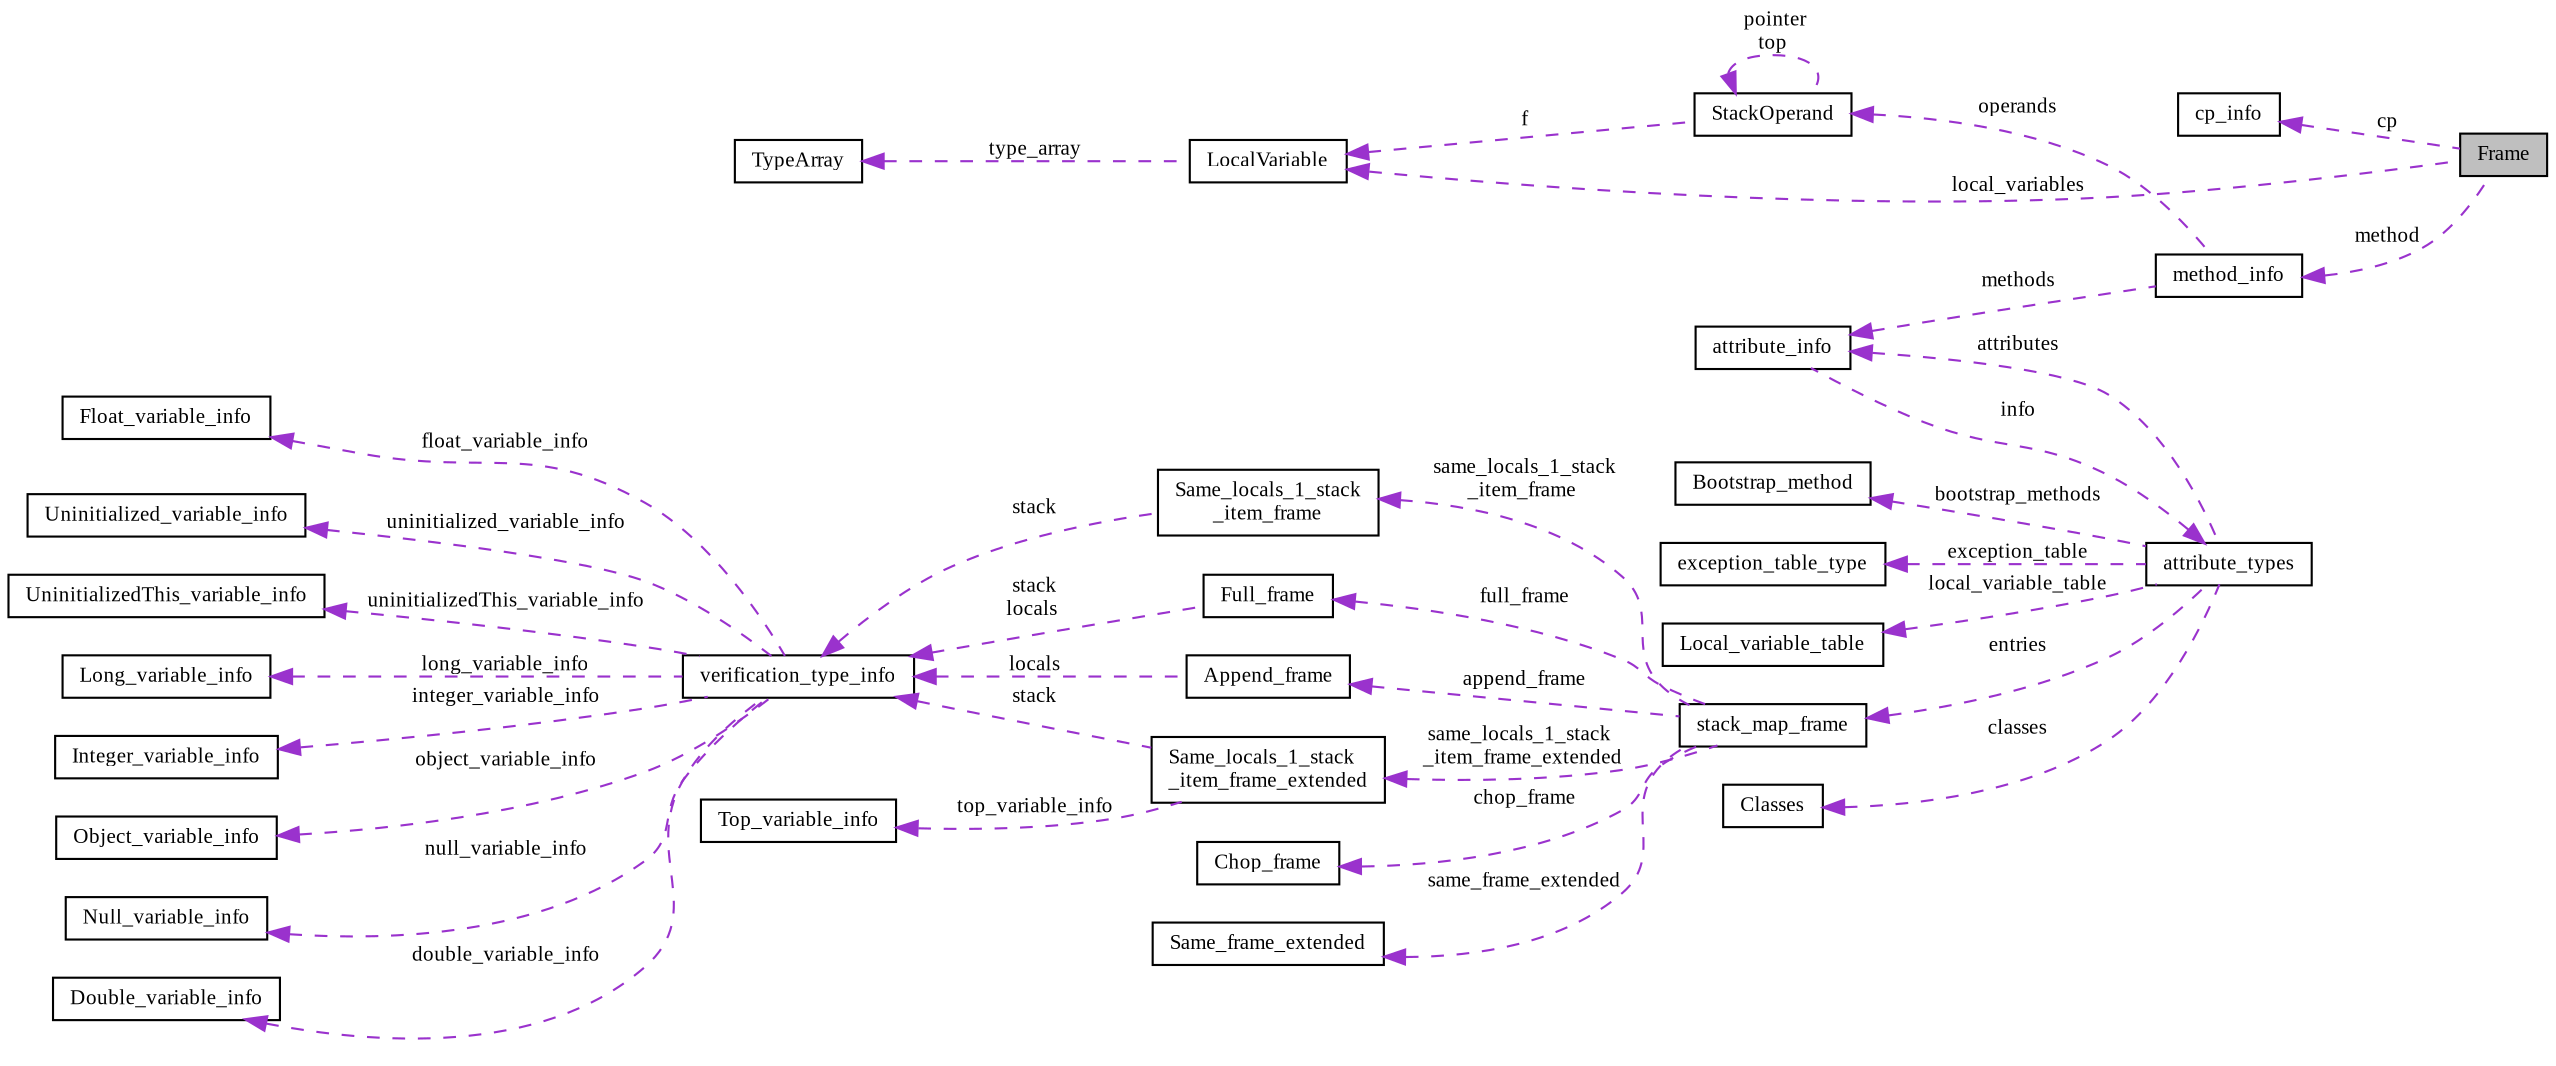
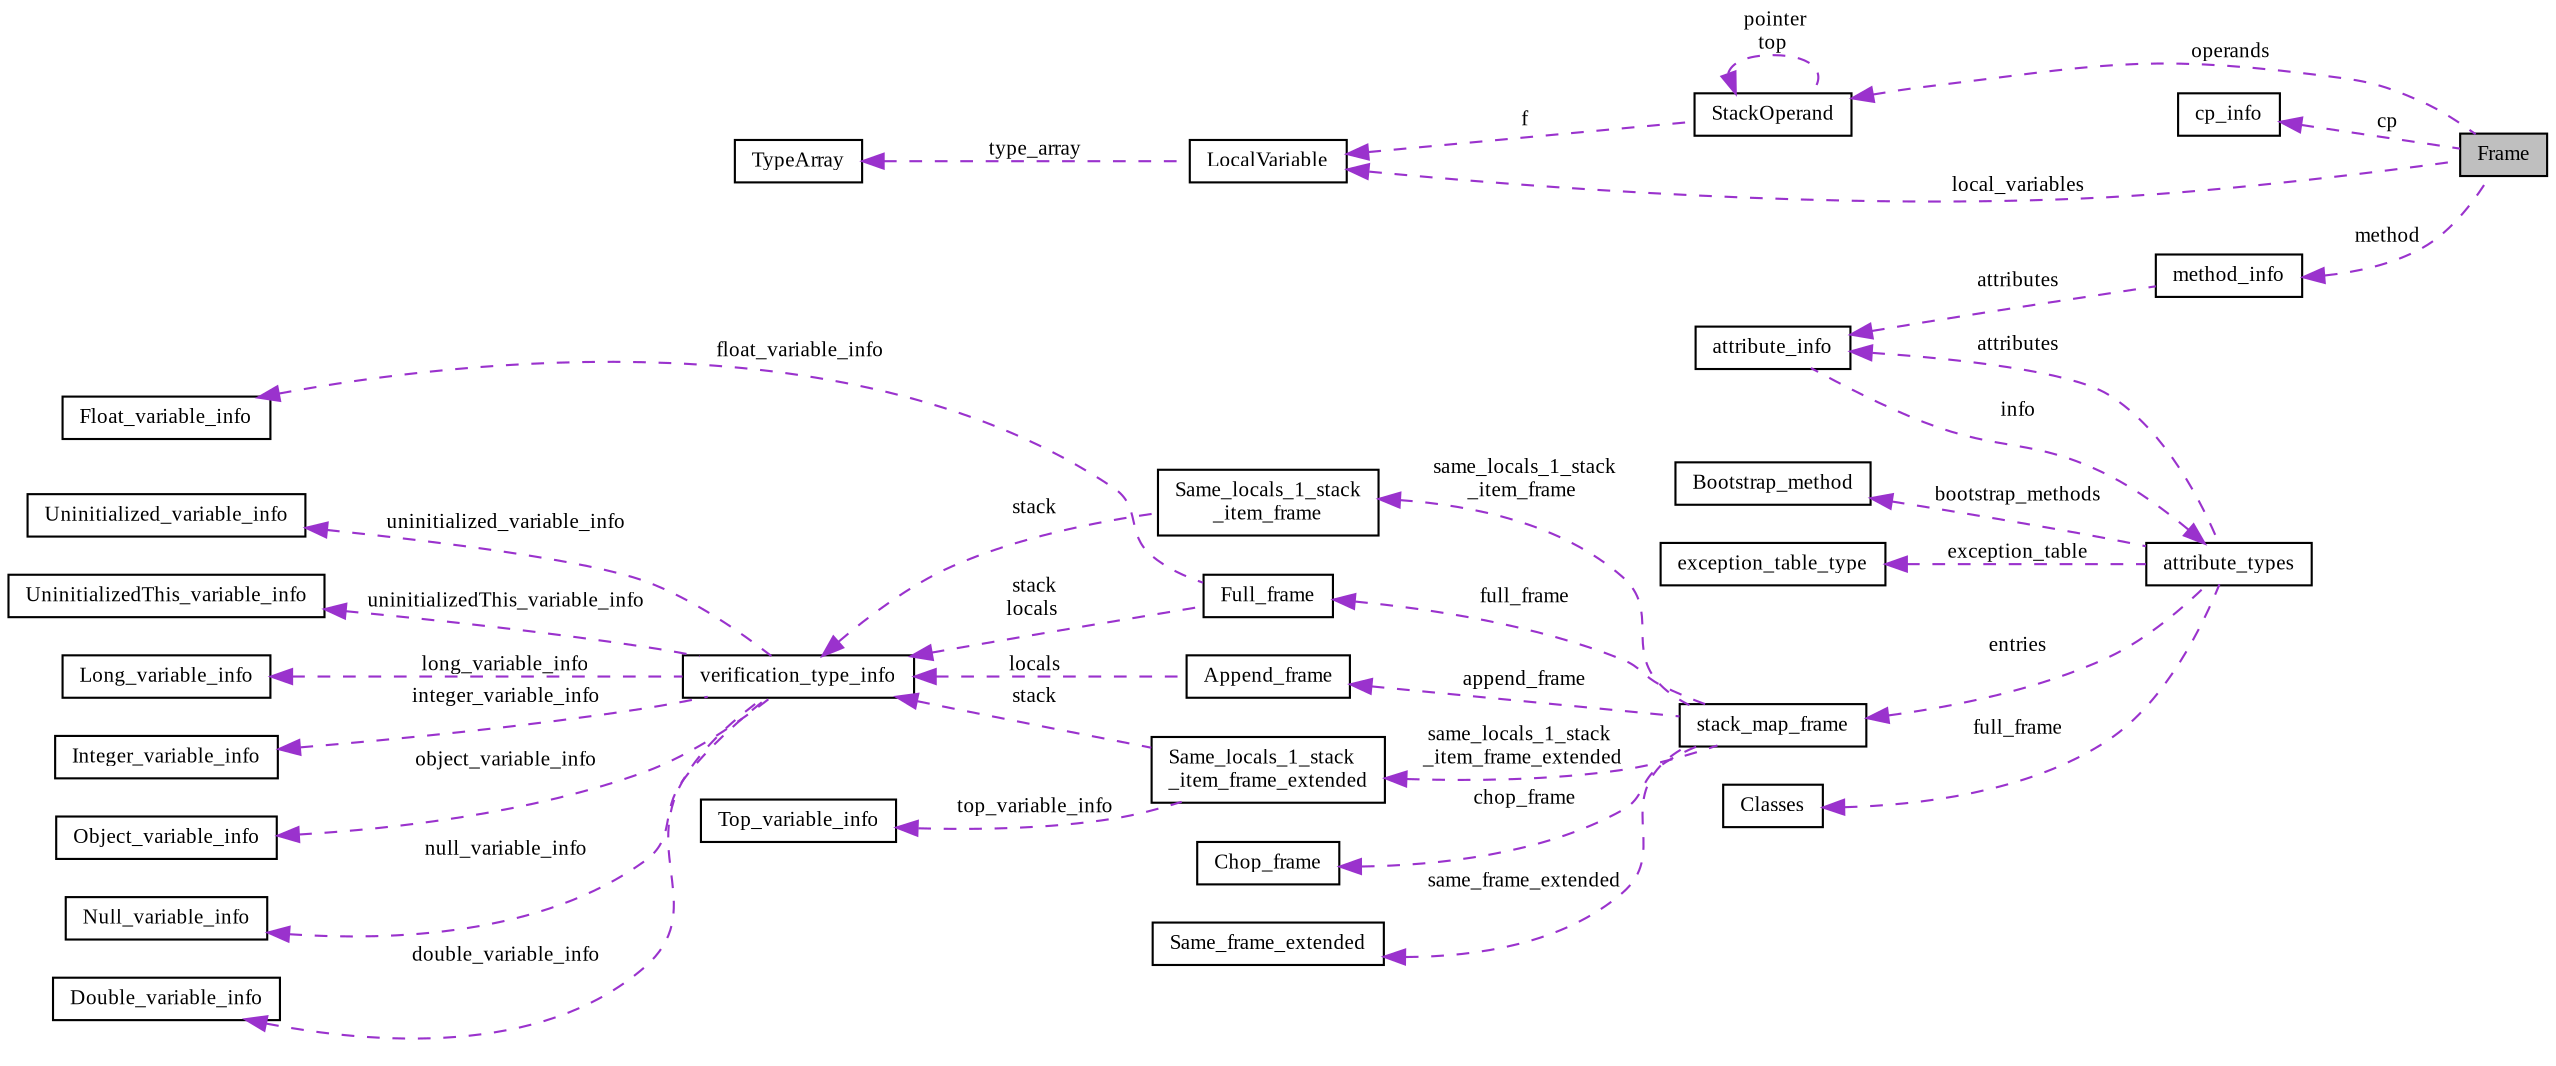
(2059, 146) -> (2180, 64)
(2016, 281) -> (2016, 281)
(575, 473) -> (775, 372)
(1773, 645) -> none
(2016, 729) -> (2016, 729)
